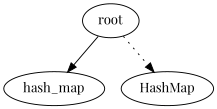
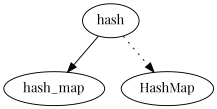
(111, 21) -> (111, 21)
